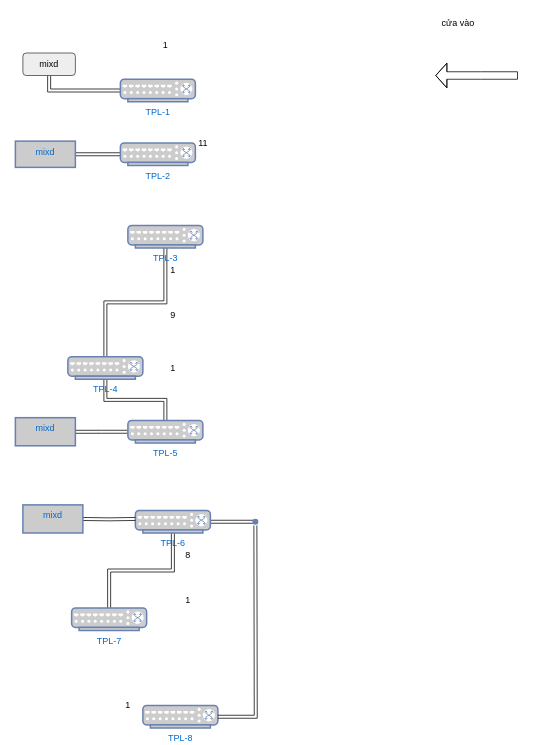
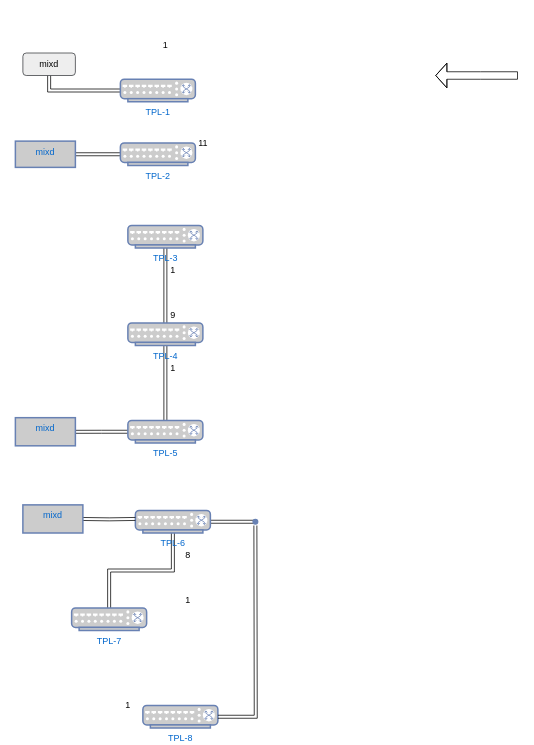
(458, 23) -> none
(105, 368) -> (165, 334)
